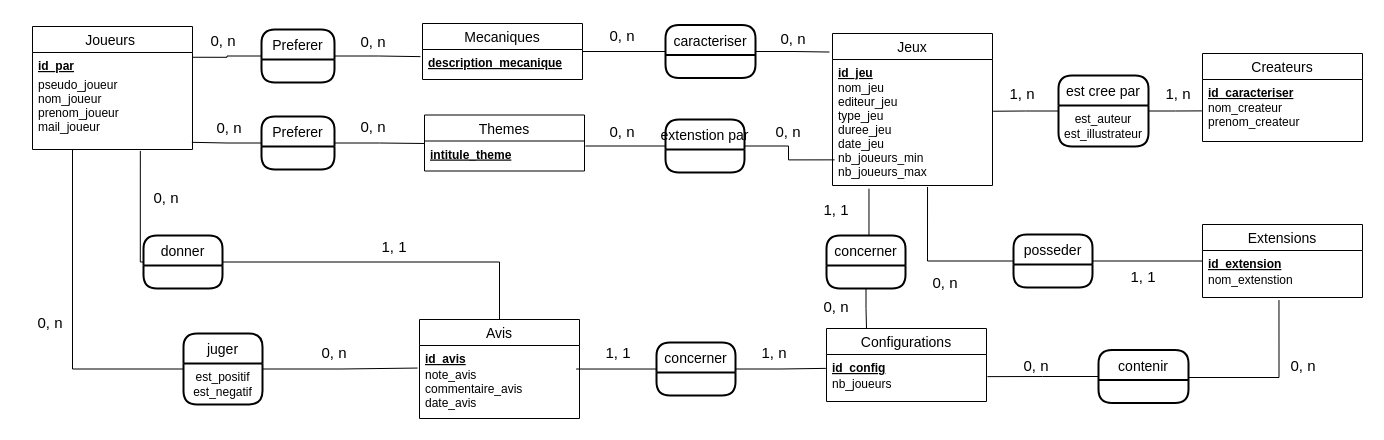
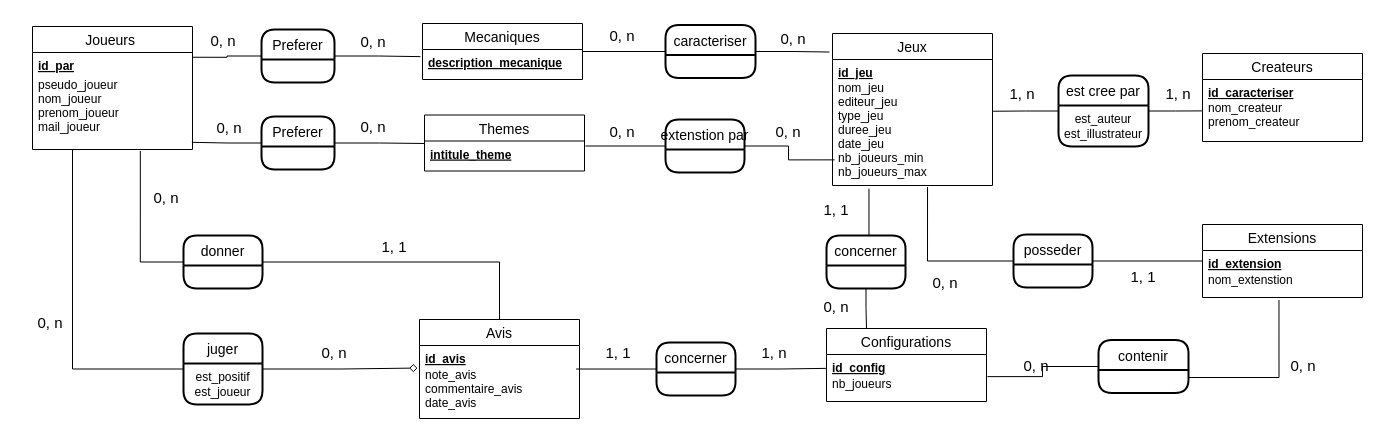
(183, 262) -> (223, 262)
(412, 368) -> (409, 368)
(1144, 377) -> (1144, 367)
(223, 385) -> (223, 385)
